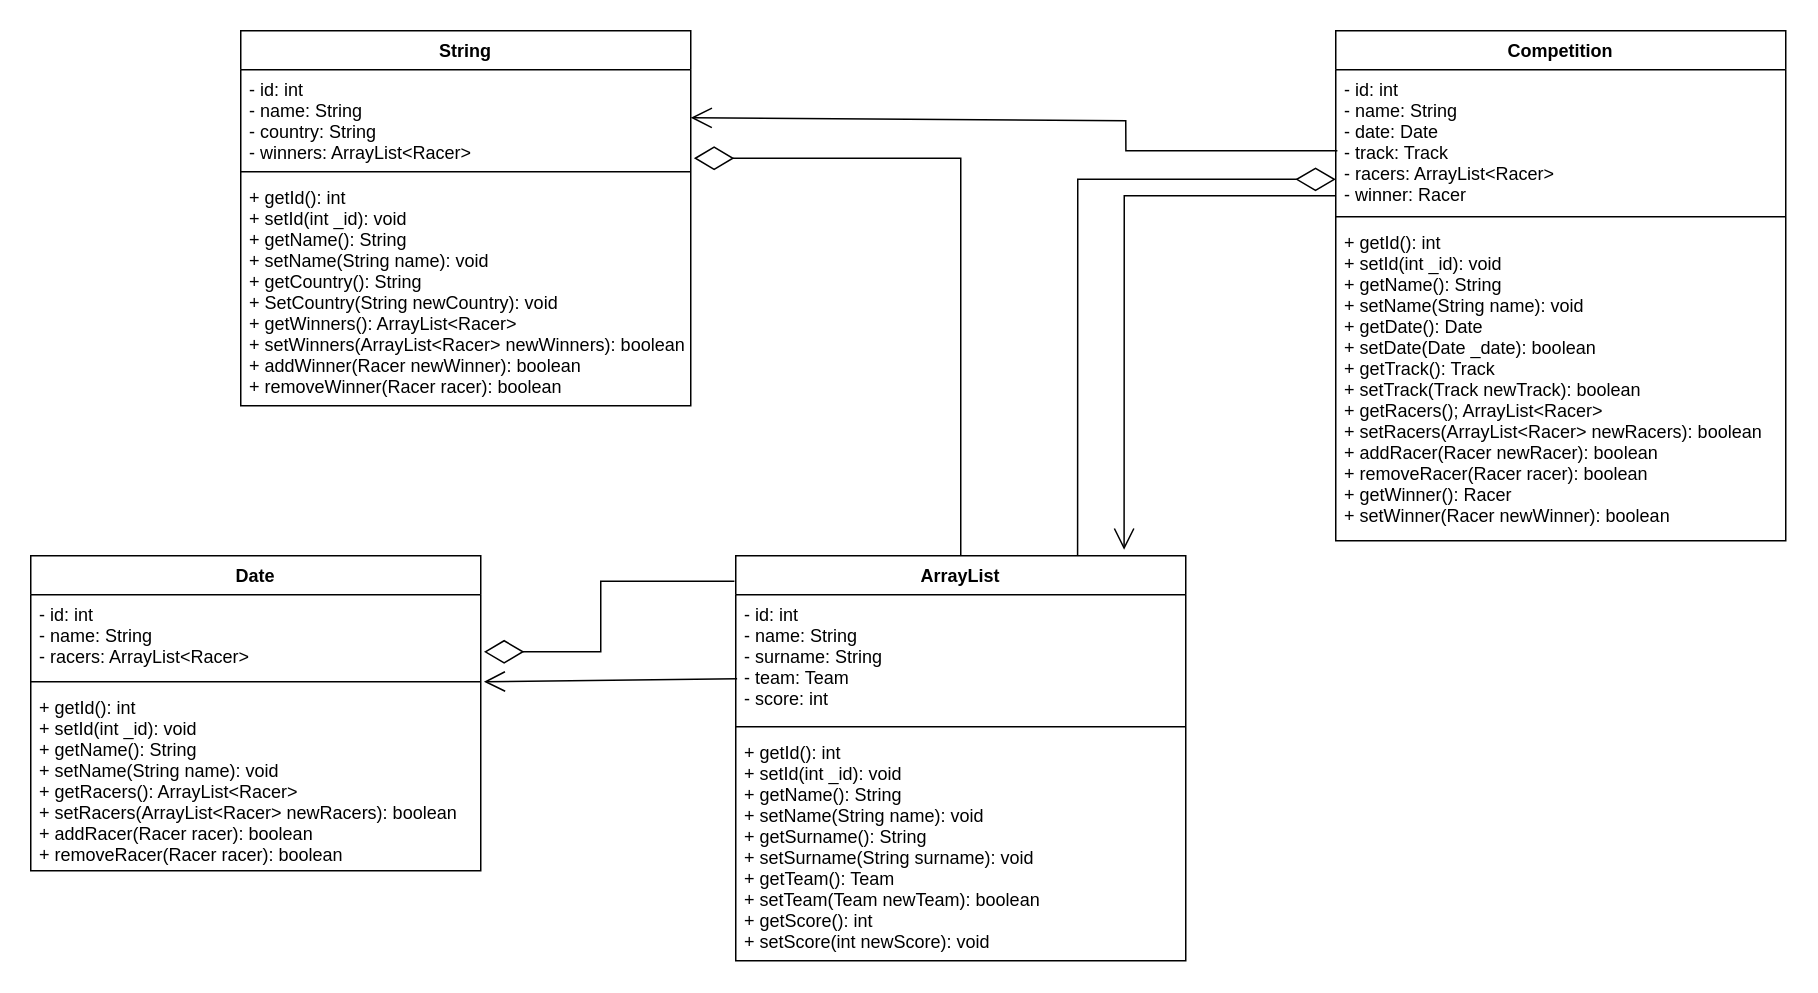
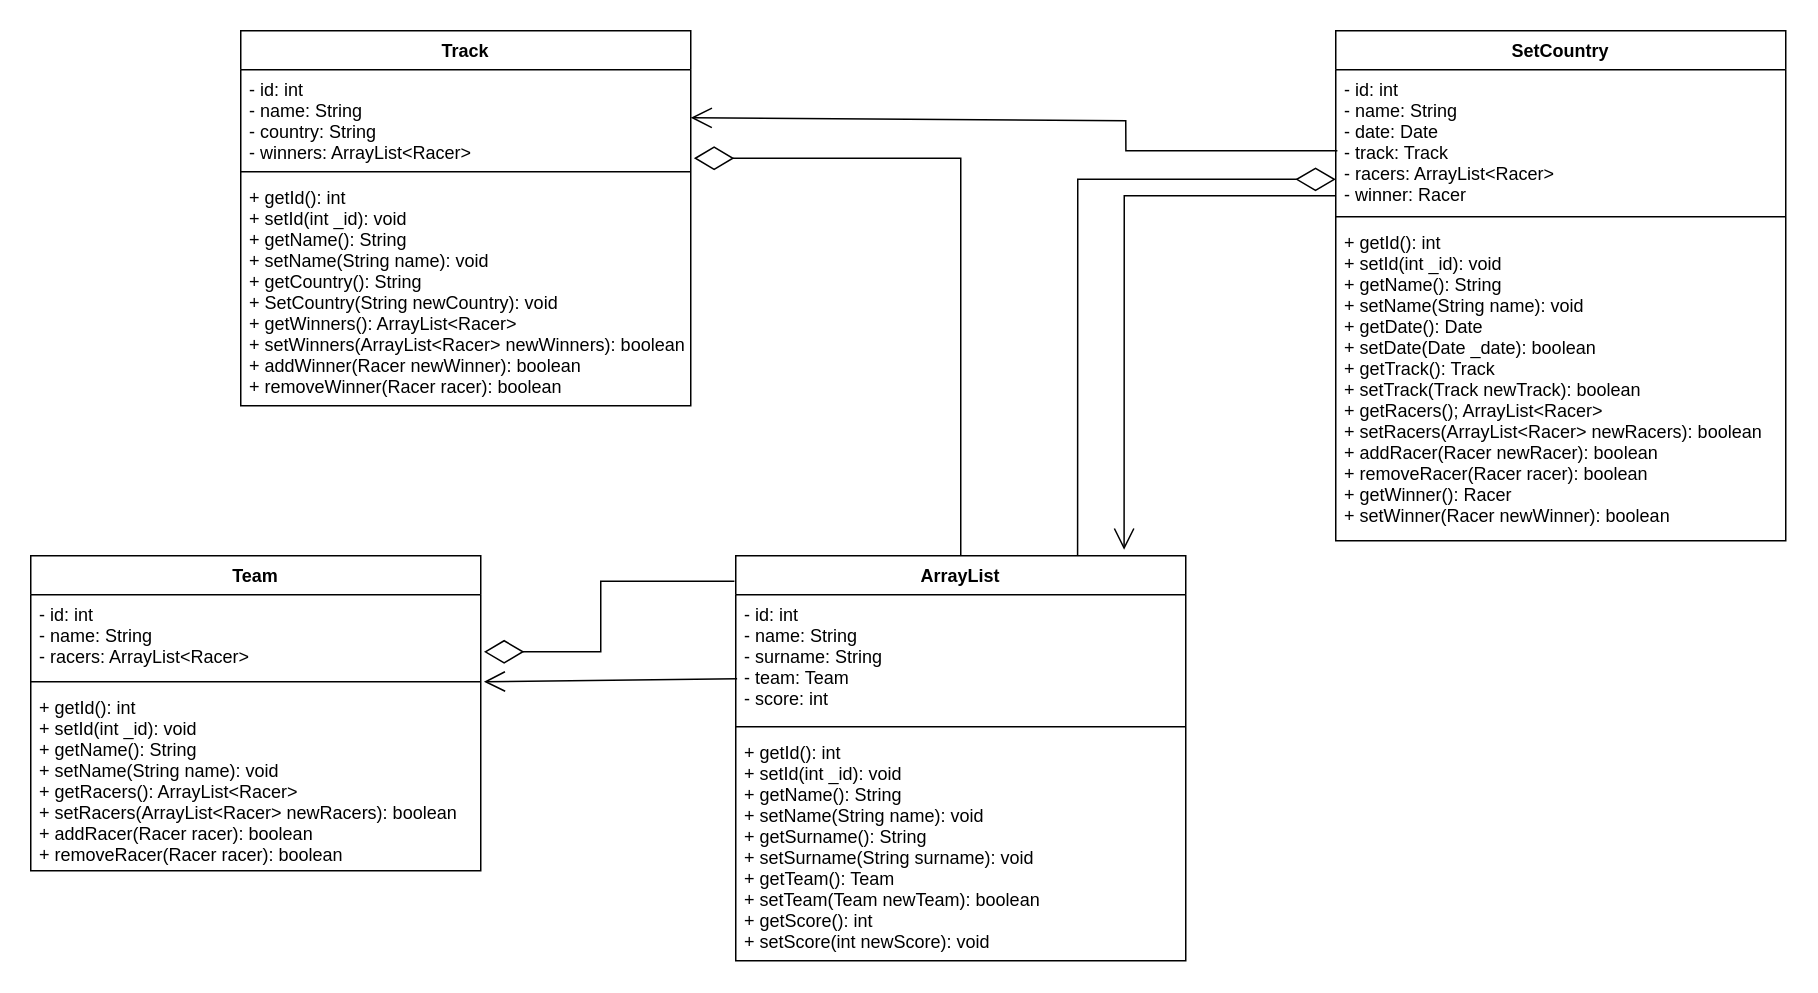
(465, 51) -> (465, 51)
(1560, 51) -> (1560, 51)
(255, 576) -> (255, 576)
